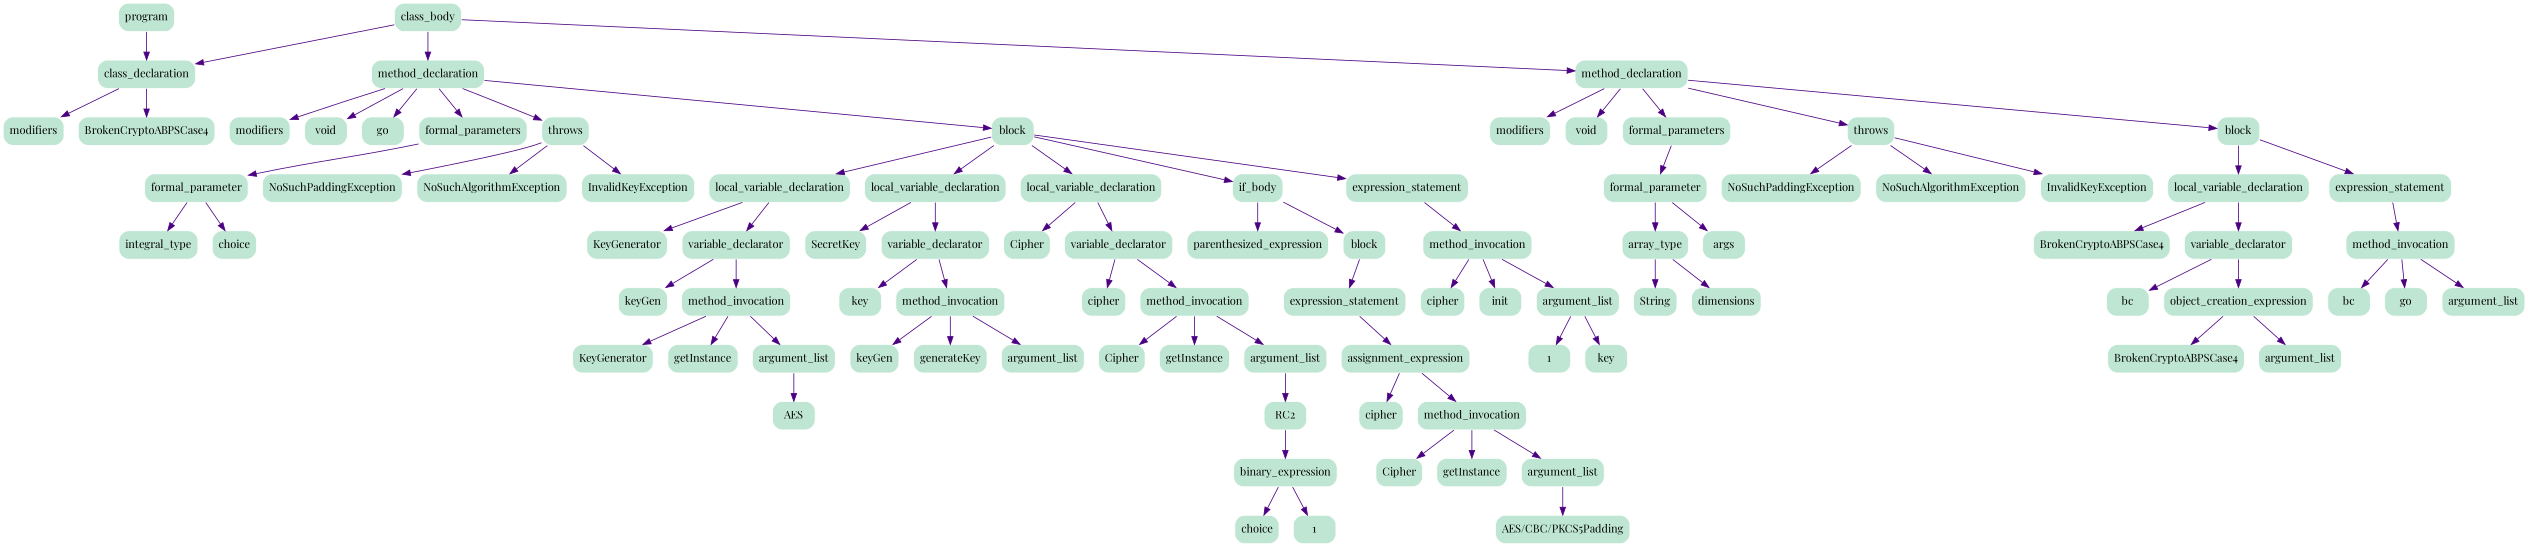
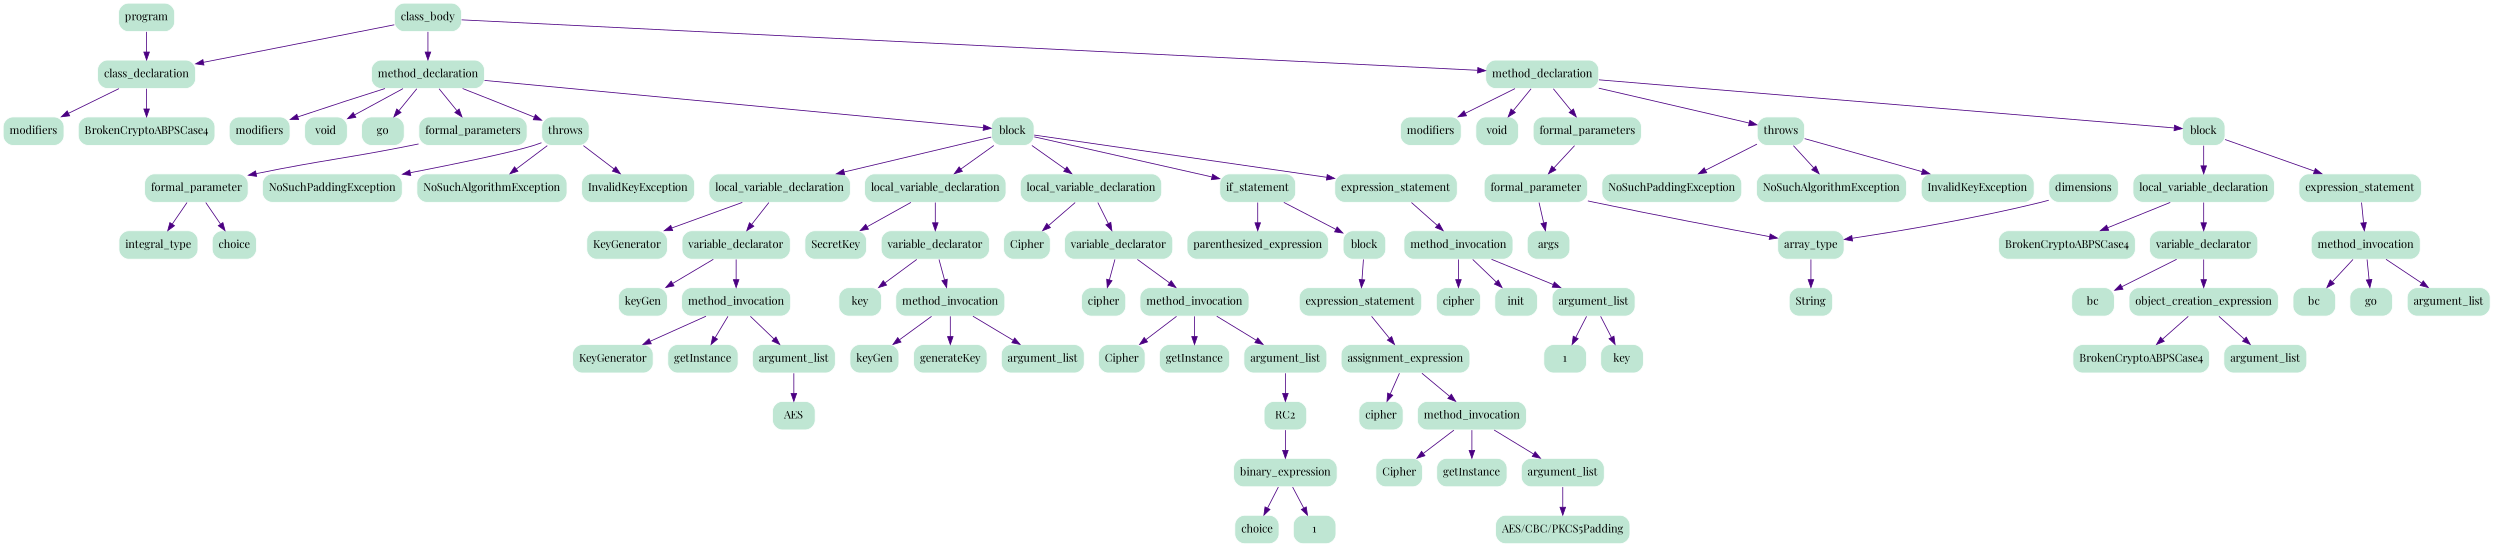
(1258, 188) -> (1258, 188)
(1688, 271) -> (1951, 222)
